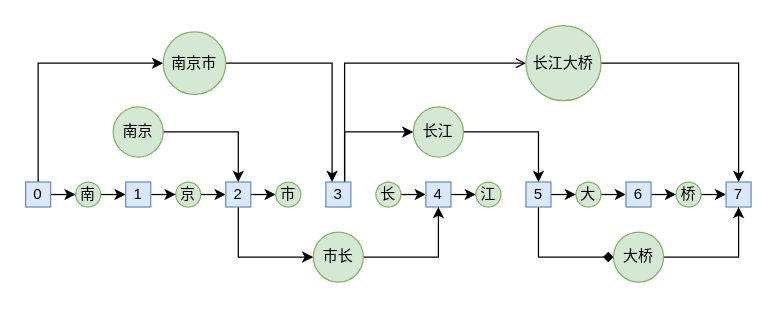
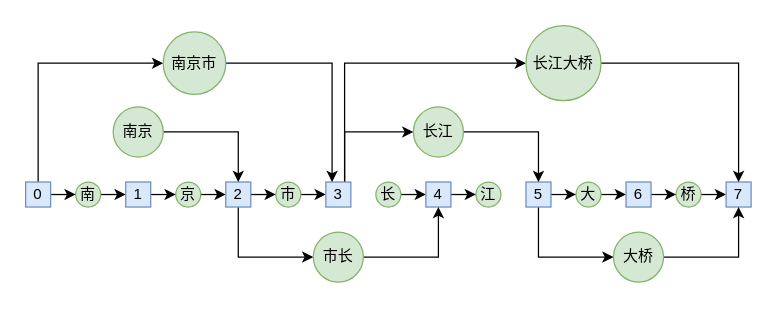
(518, 63) -> (516, 63)
none -> (309, 194)
(602, 257) -> (603, 257)
